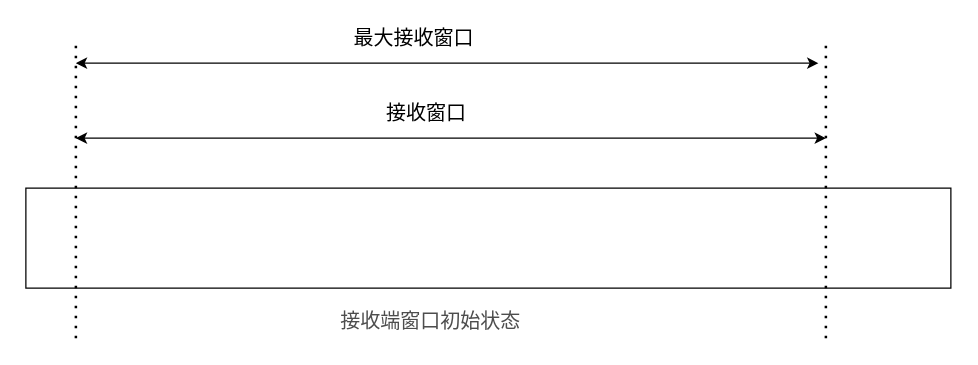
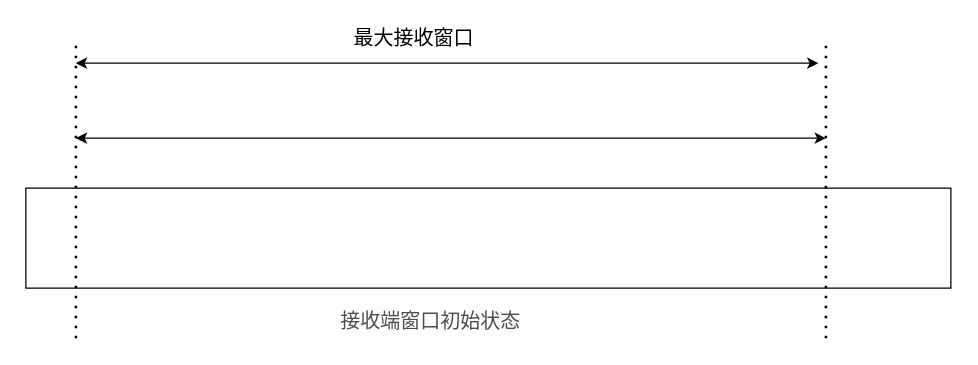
(426, 113) -> none
